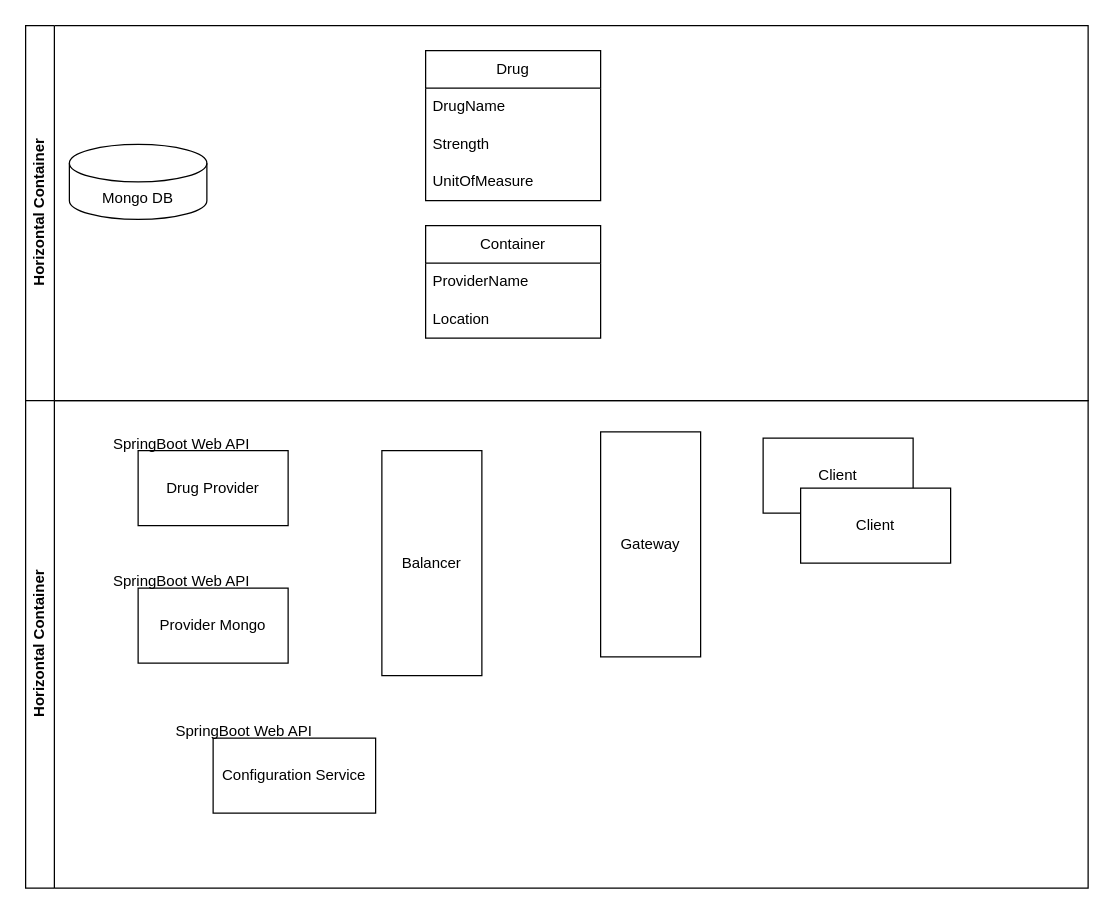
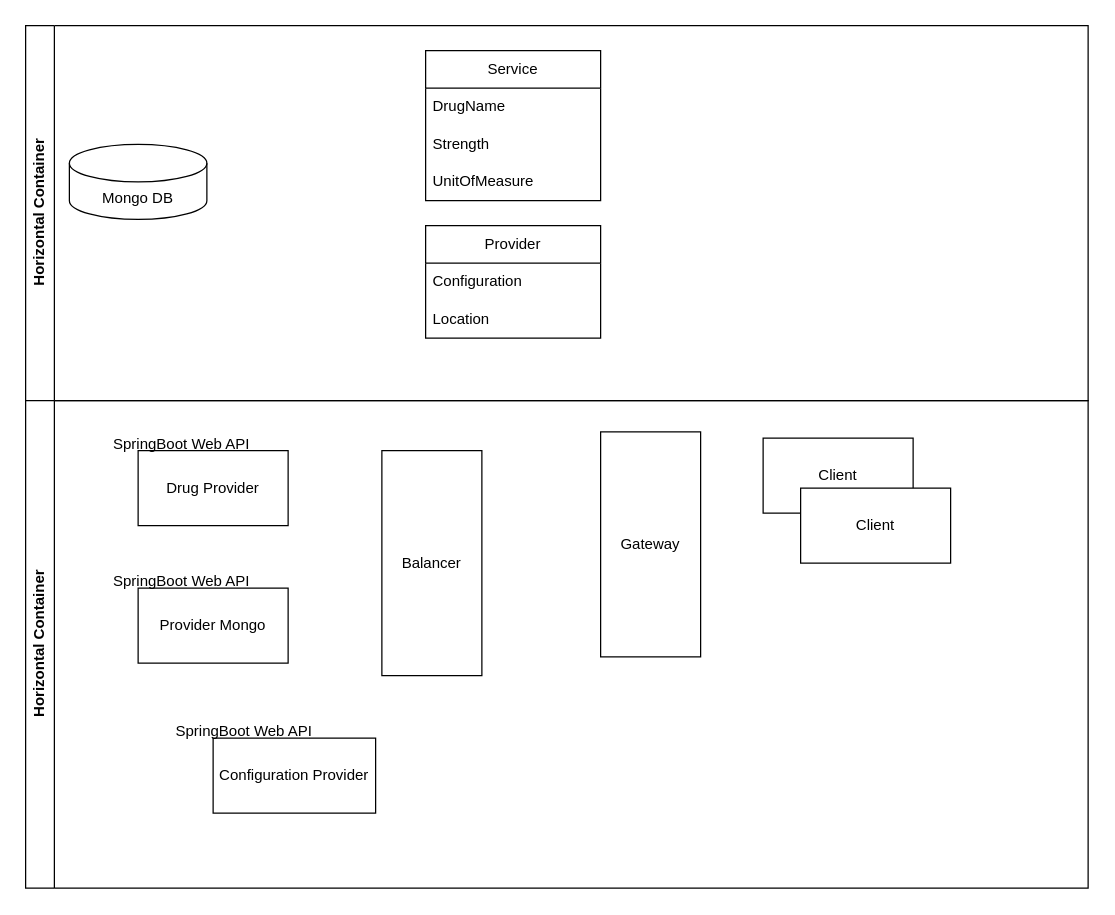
(513, 69) -> (513, 69)
(513, 244) -> (513, 244)
(482, 282) -> (484, 282)
(294, 776) -> (294, 776)
